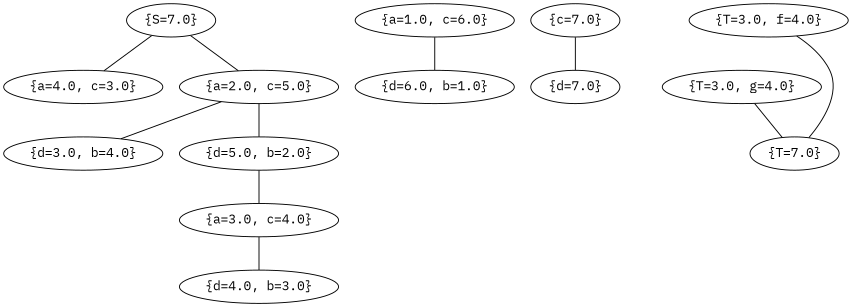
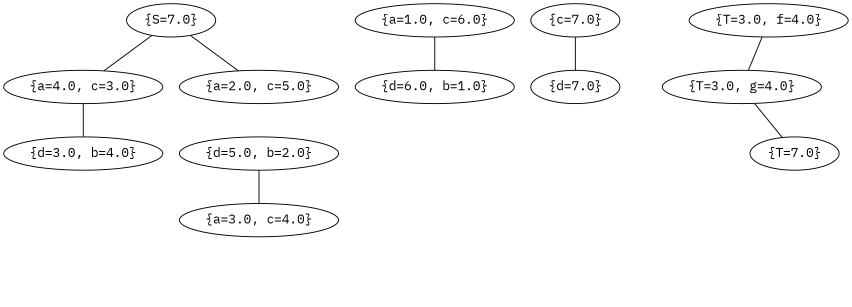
(833, 83) -> (755, 53)
(171, 120) -> (83, 120)
(259, 120) -> none
(259, 287) -> none
